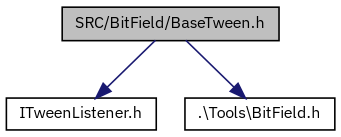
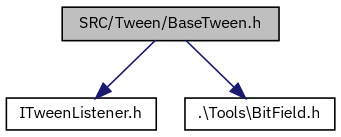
(171, 24) -> (171, 24)
